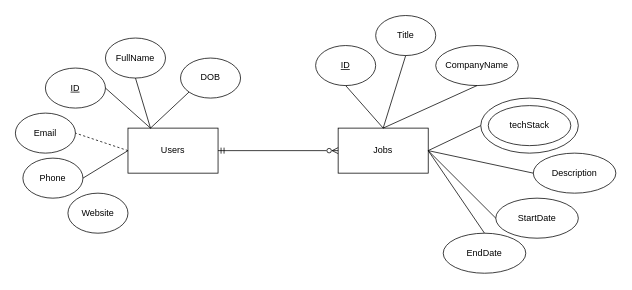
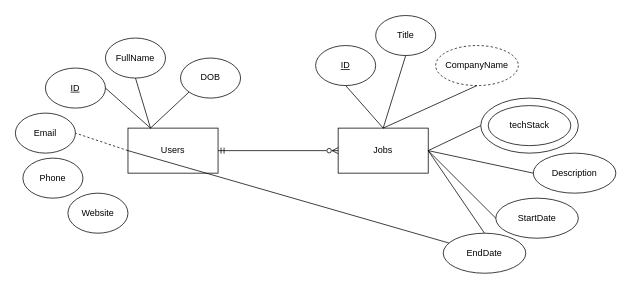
(477, 65) -> (477, 65)
(105, 164) -> (288, 196)
